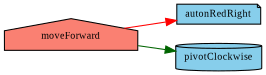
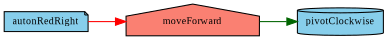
(145, 25) -> (102, 22)
